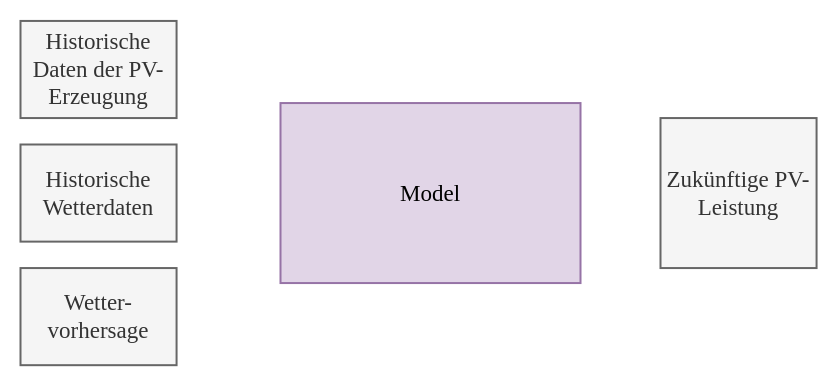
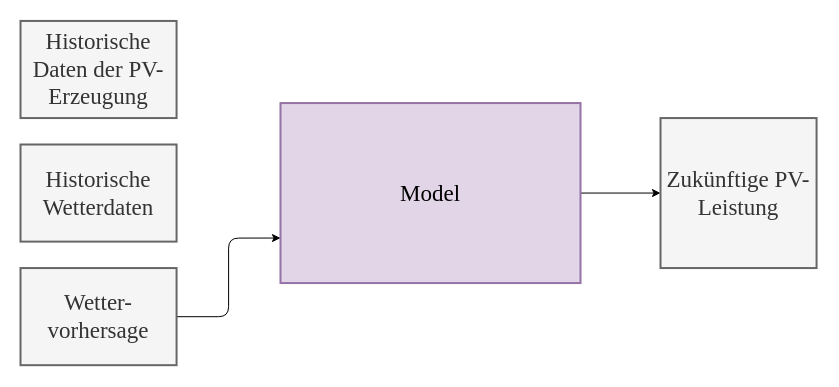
none -> (617, 193)
none -> (229, 281)
